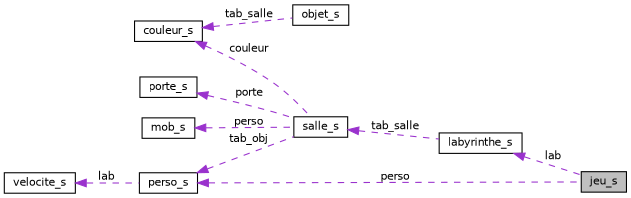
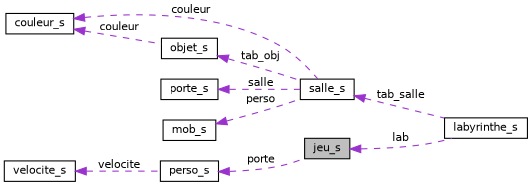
(248, 15) -> (118, 27)
(248, 93) -> (259, 83)
(251, 153) -> (264, 69)
(553, 166) -> (407, 146)
(105, 177) -> (118, 165)
(394, 177) -> (259, 160)
